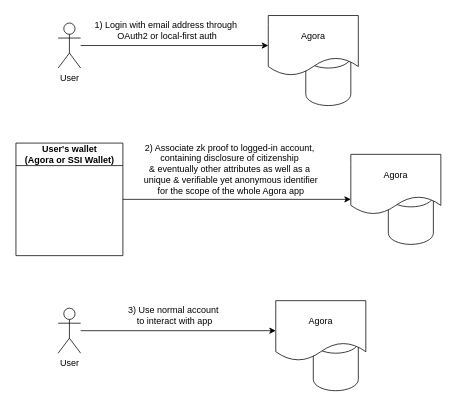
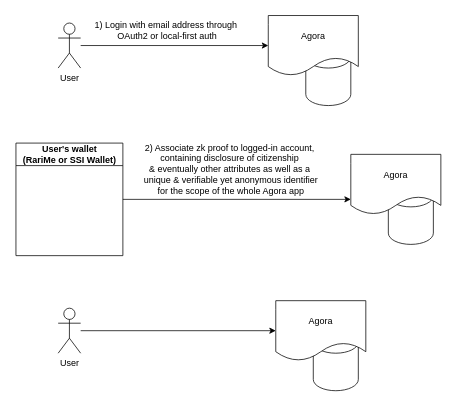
(70, 154) -> (70, 154)
(174, 315) -> none
